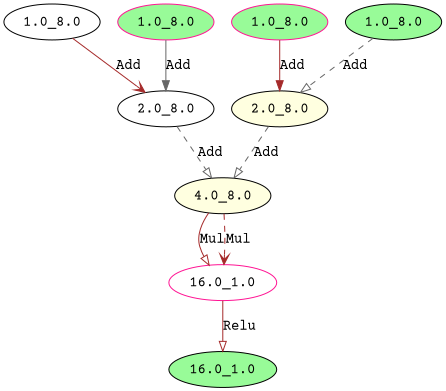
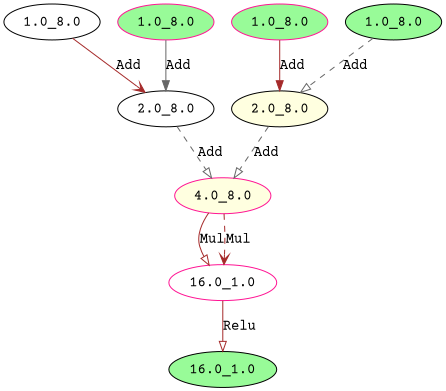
(223, 196) -> (223, 196)
